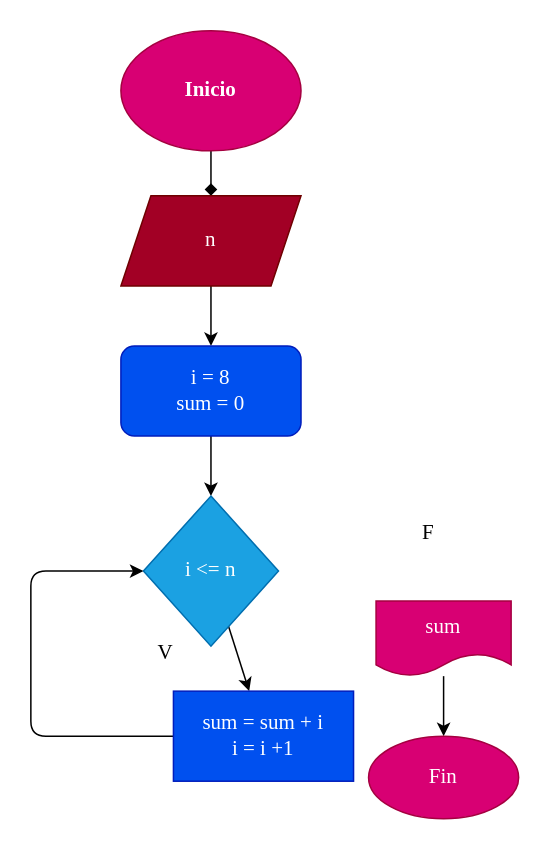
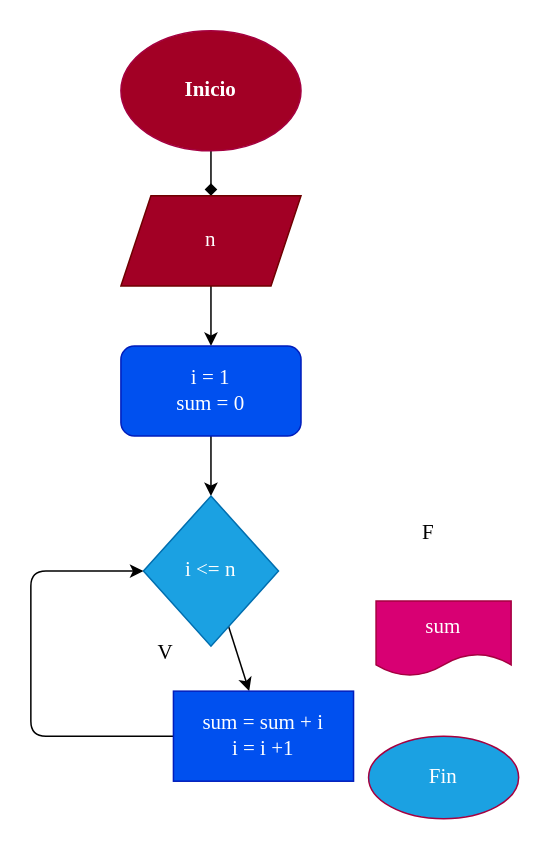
(211, 91) -> (211, 91)
(211, 391) -> (211, 391)
(443, 701) -> none
(443, 777) -> (443, 777)
